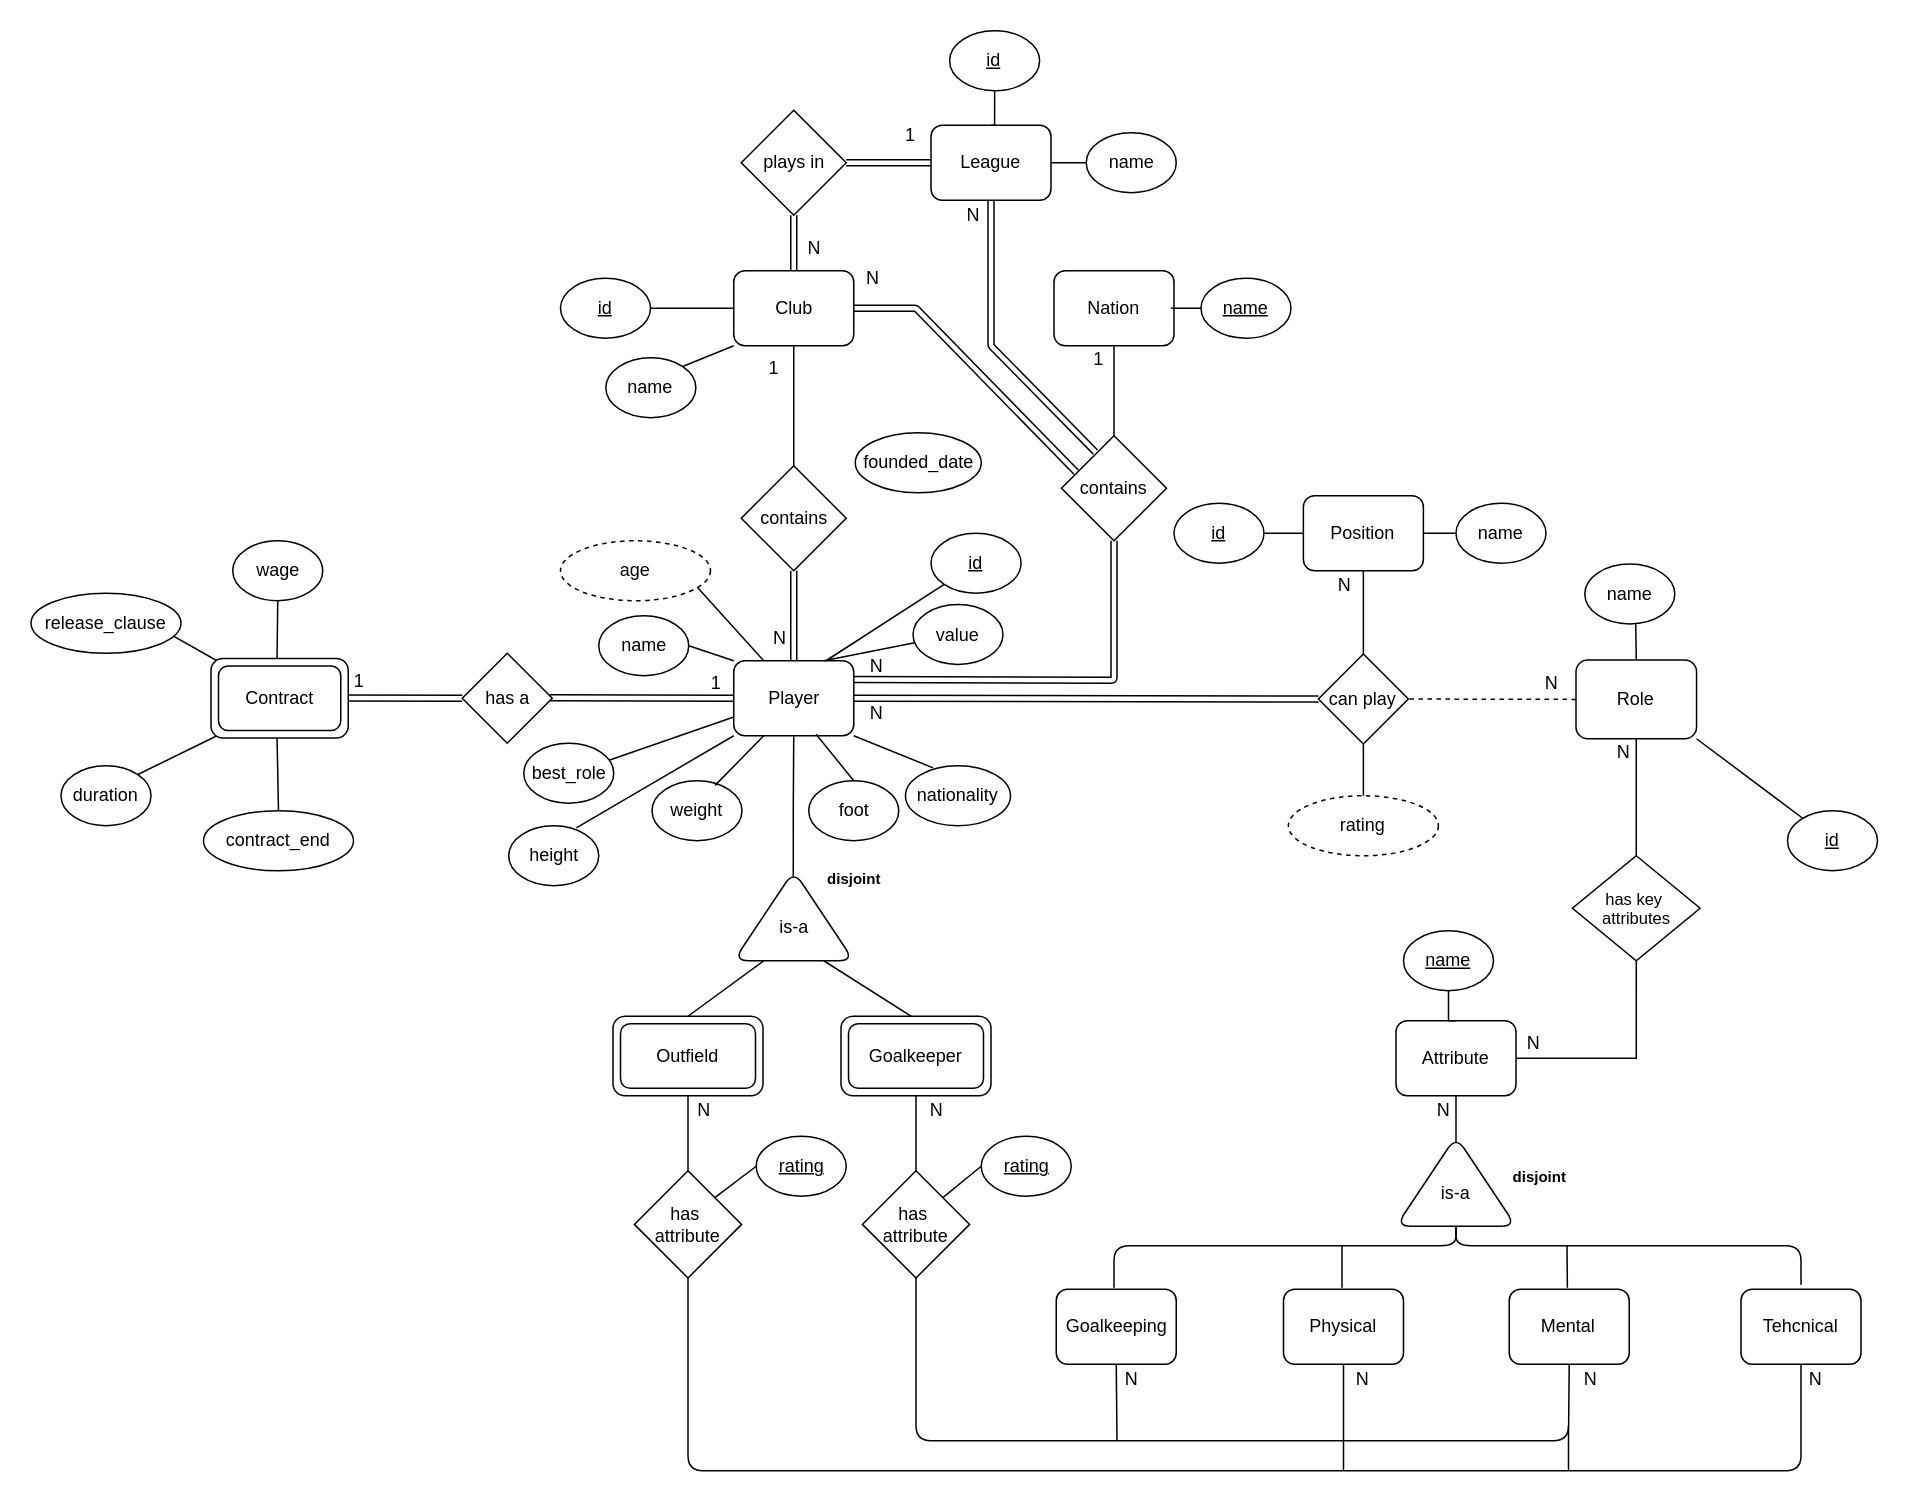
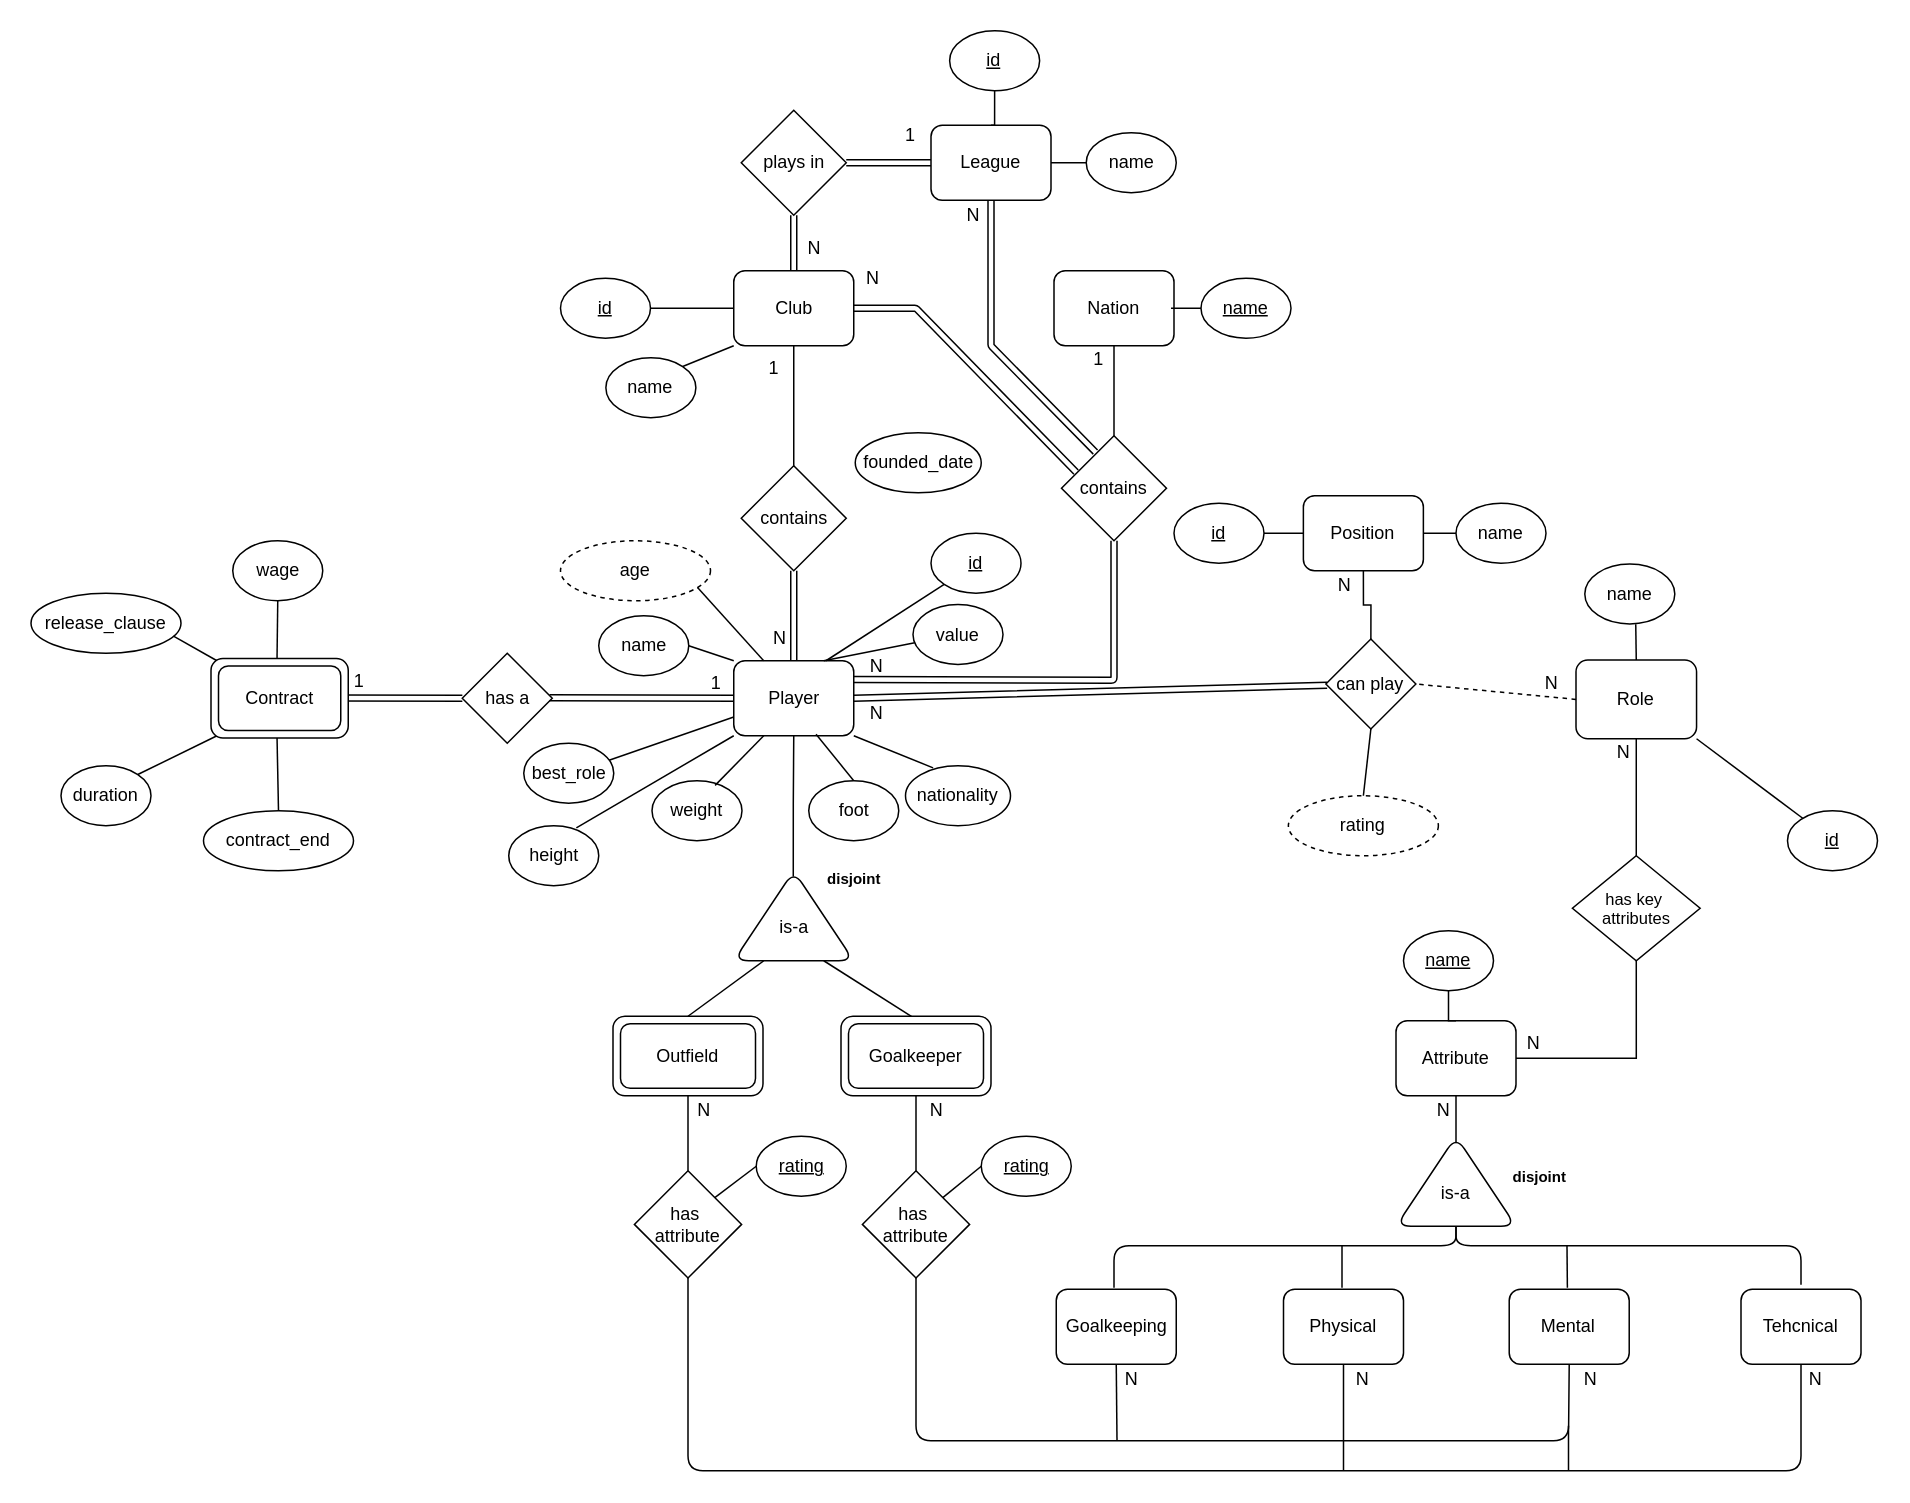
(1363, 699) -> (1371, 684)
